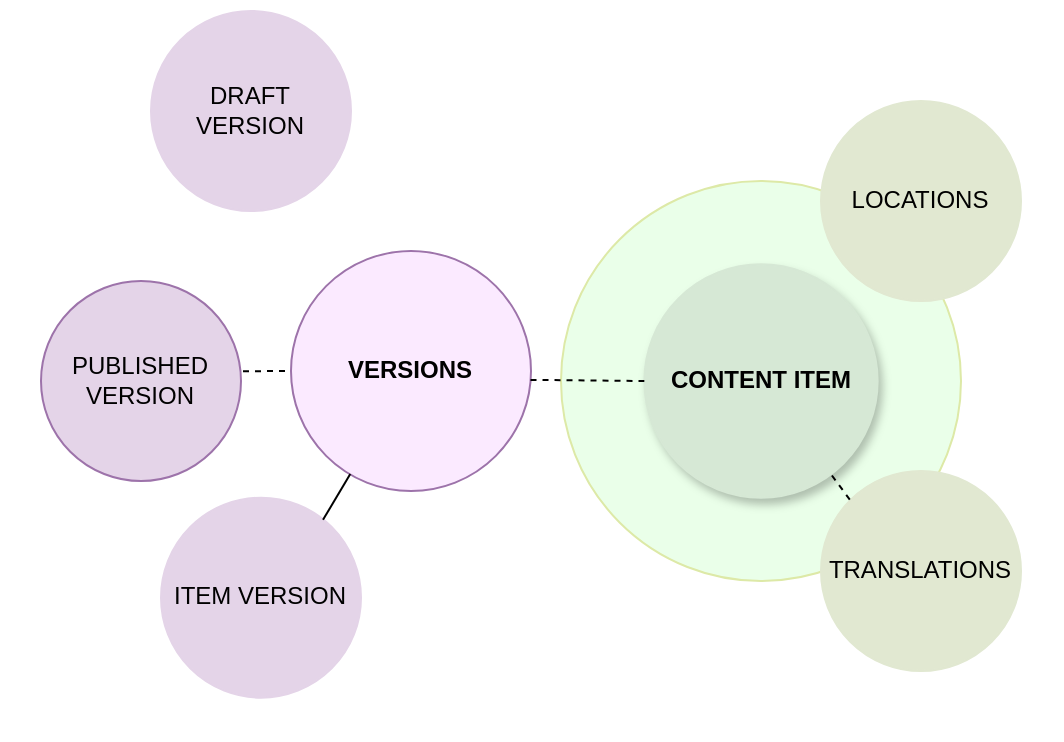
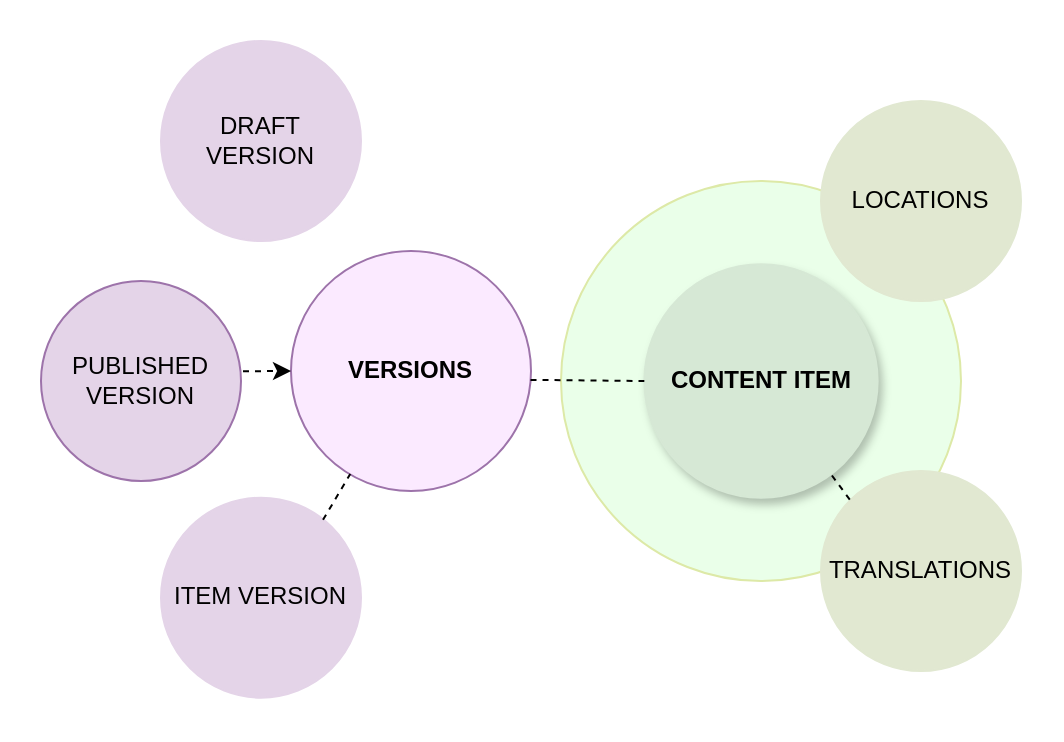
(251, 111) -> (261, 141)
(282, 371) -> (276, 371)
(336, 497) -> (336, 497)
